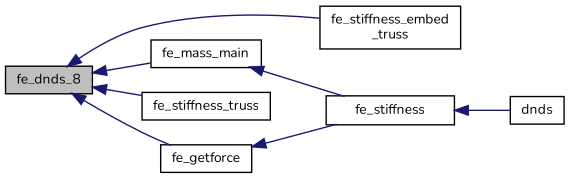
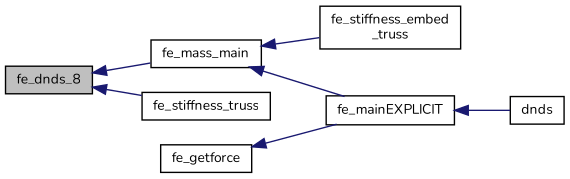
(195, 18) -> (297, 41)
(390, 110) -> (390, 110)
(127, 125) -> none
